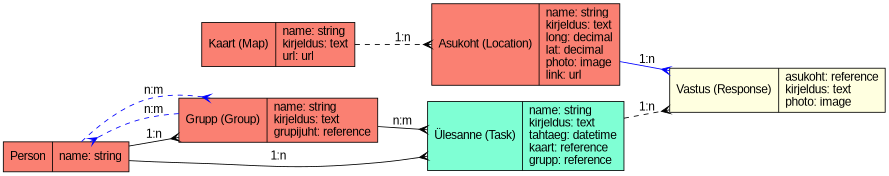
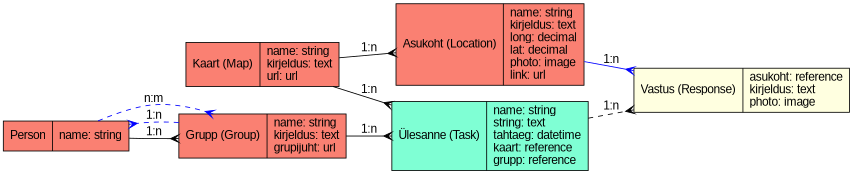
(389, 45) -> (363, 56)
(154, 110) -> (154, 116)
(403, 121) -> (369, 130)
(562, 123) -> (520, 123)
(322, 132) -> (305, 148)
(274, 166) -> (358, 95)
